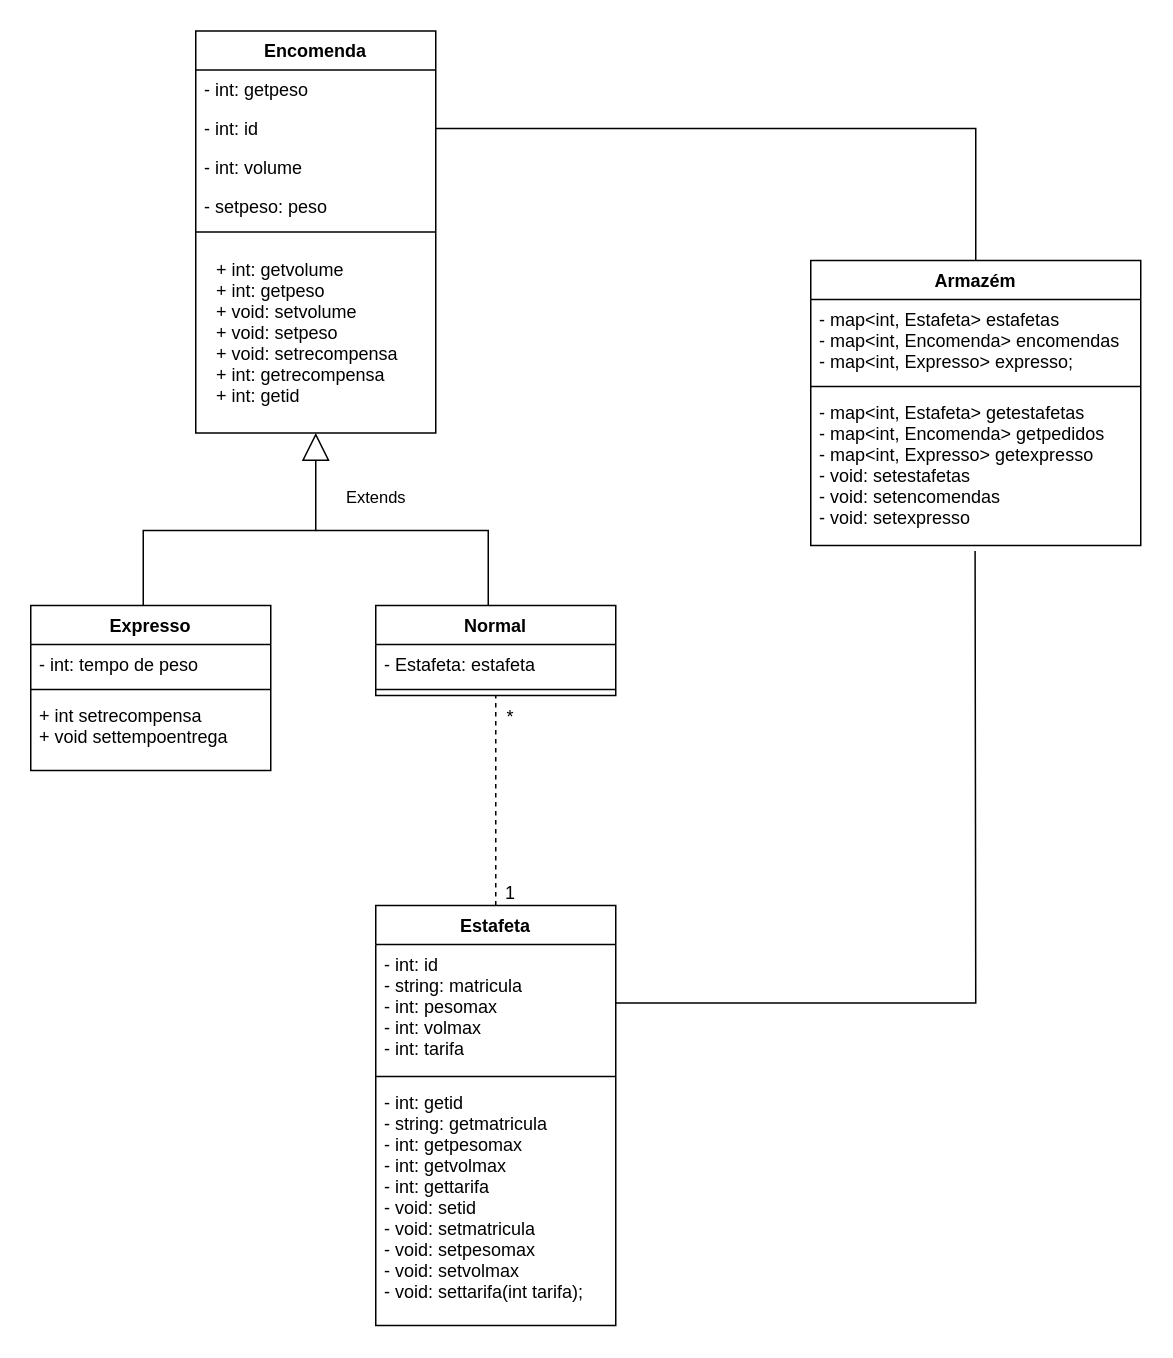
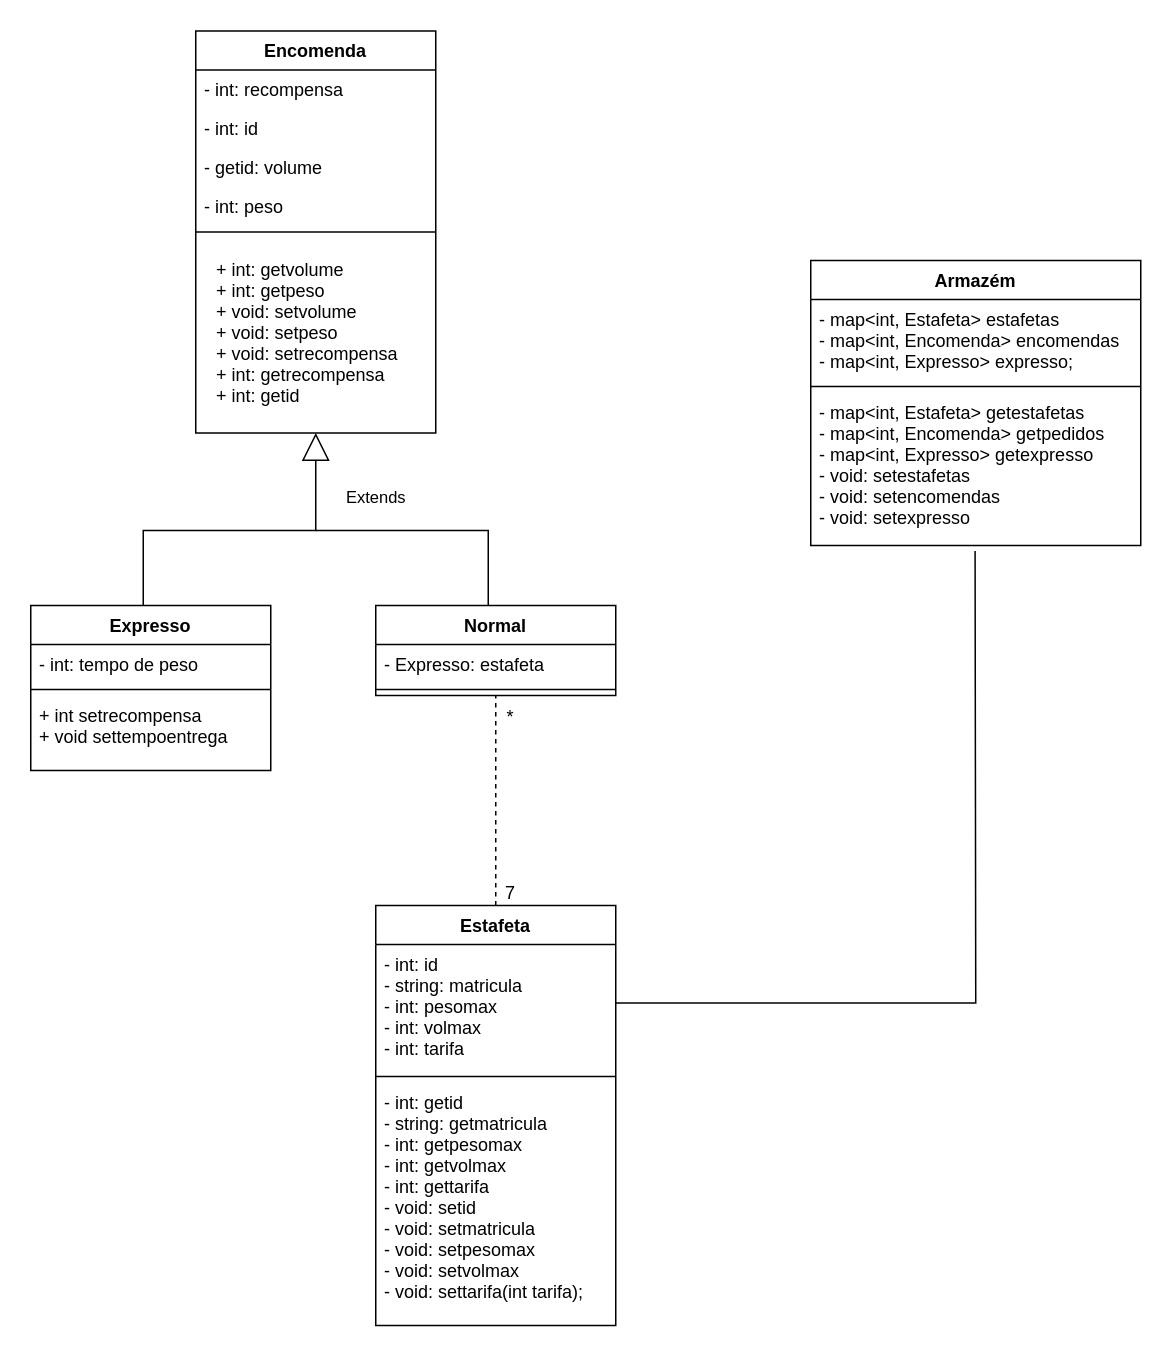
(265, 90) -> (280, 90)
(772, 128) -> none
(258, 168) -> (268, 168)
(273, 207) -> (250, 207)
(478, 665) -> (478, 665)
(511, 893) -> (511, 893)
